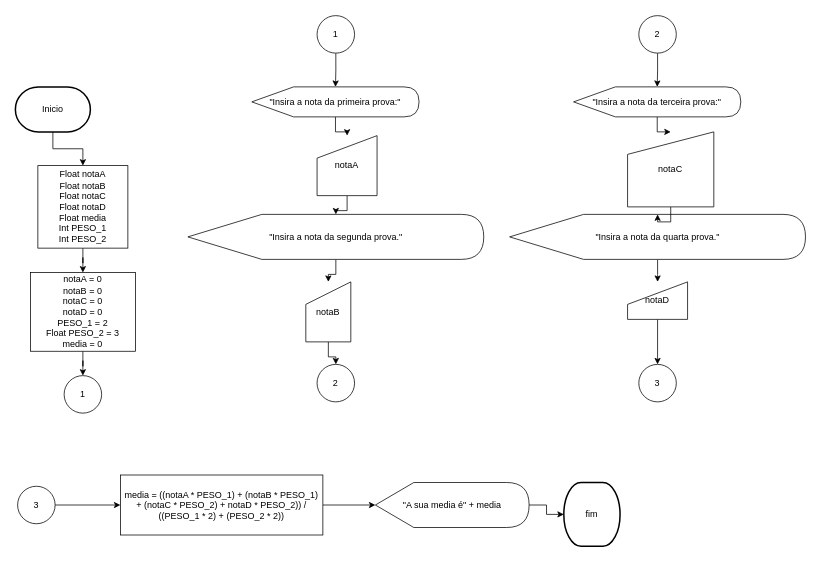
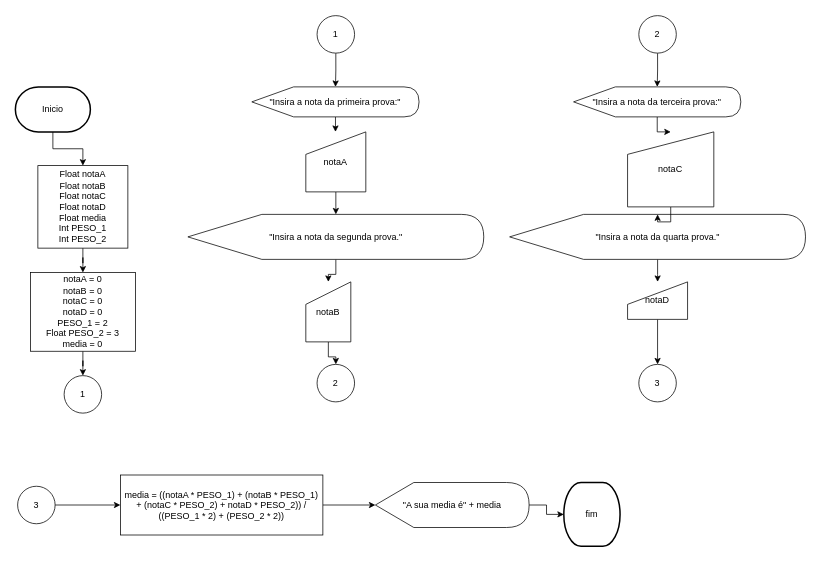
(347, 165) -> (336, 162)
